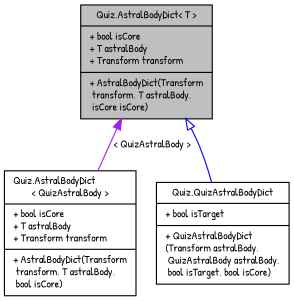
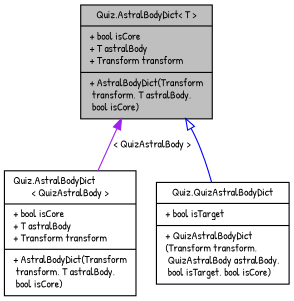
(119, 107) -> (115, 107)
(212, 248) -> (212, 248)
